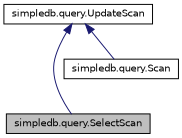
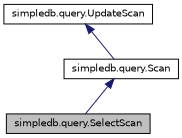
(54, 74) -> (97, 100)
